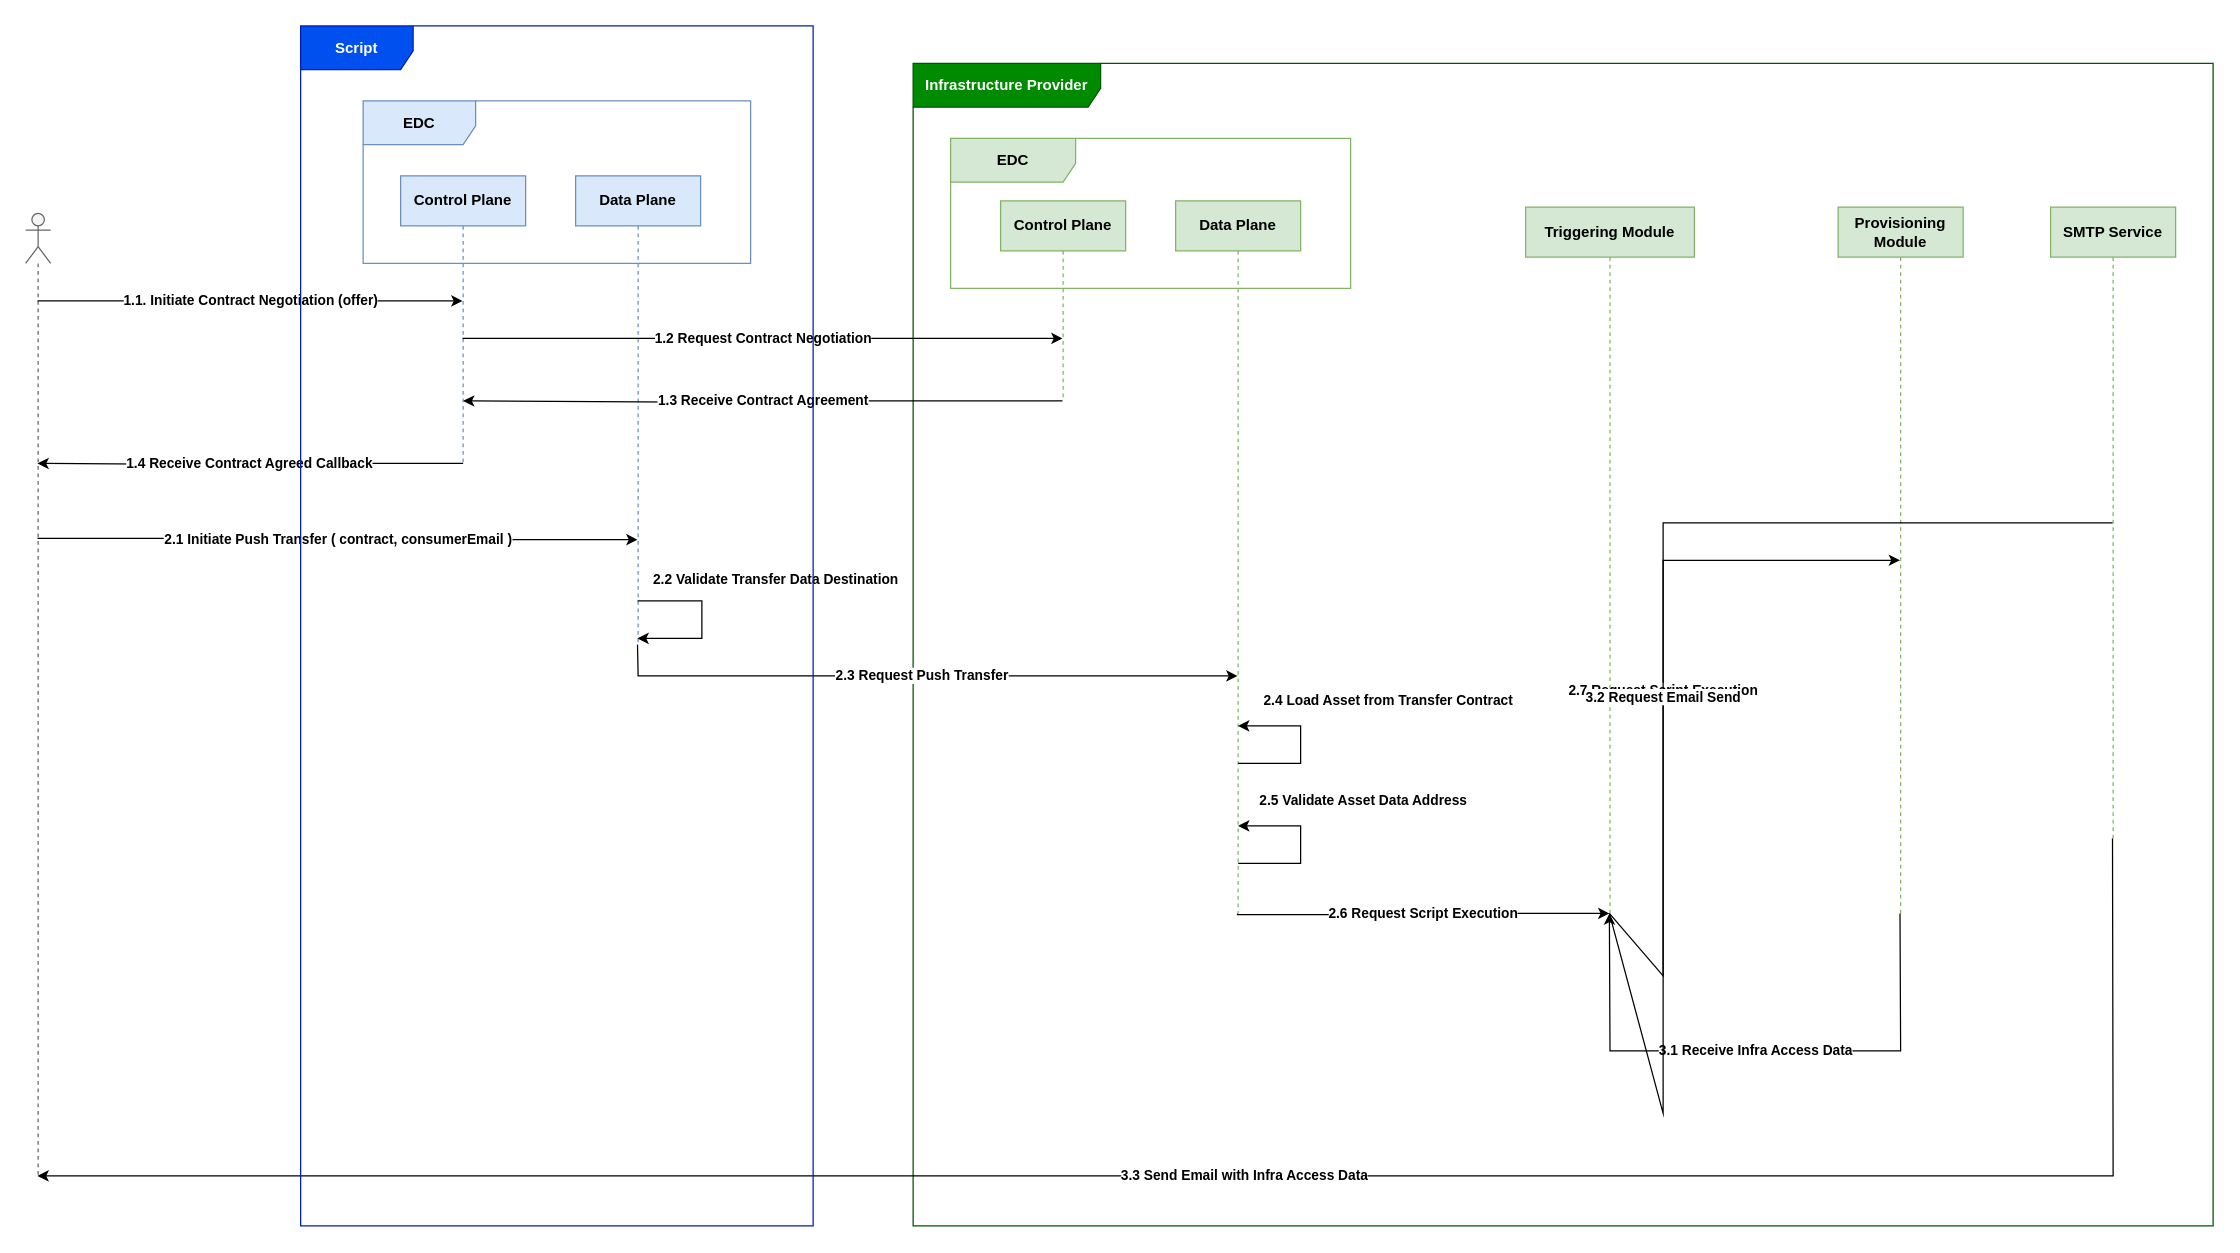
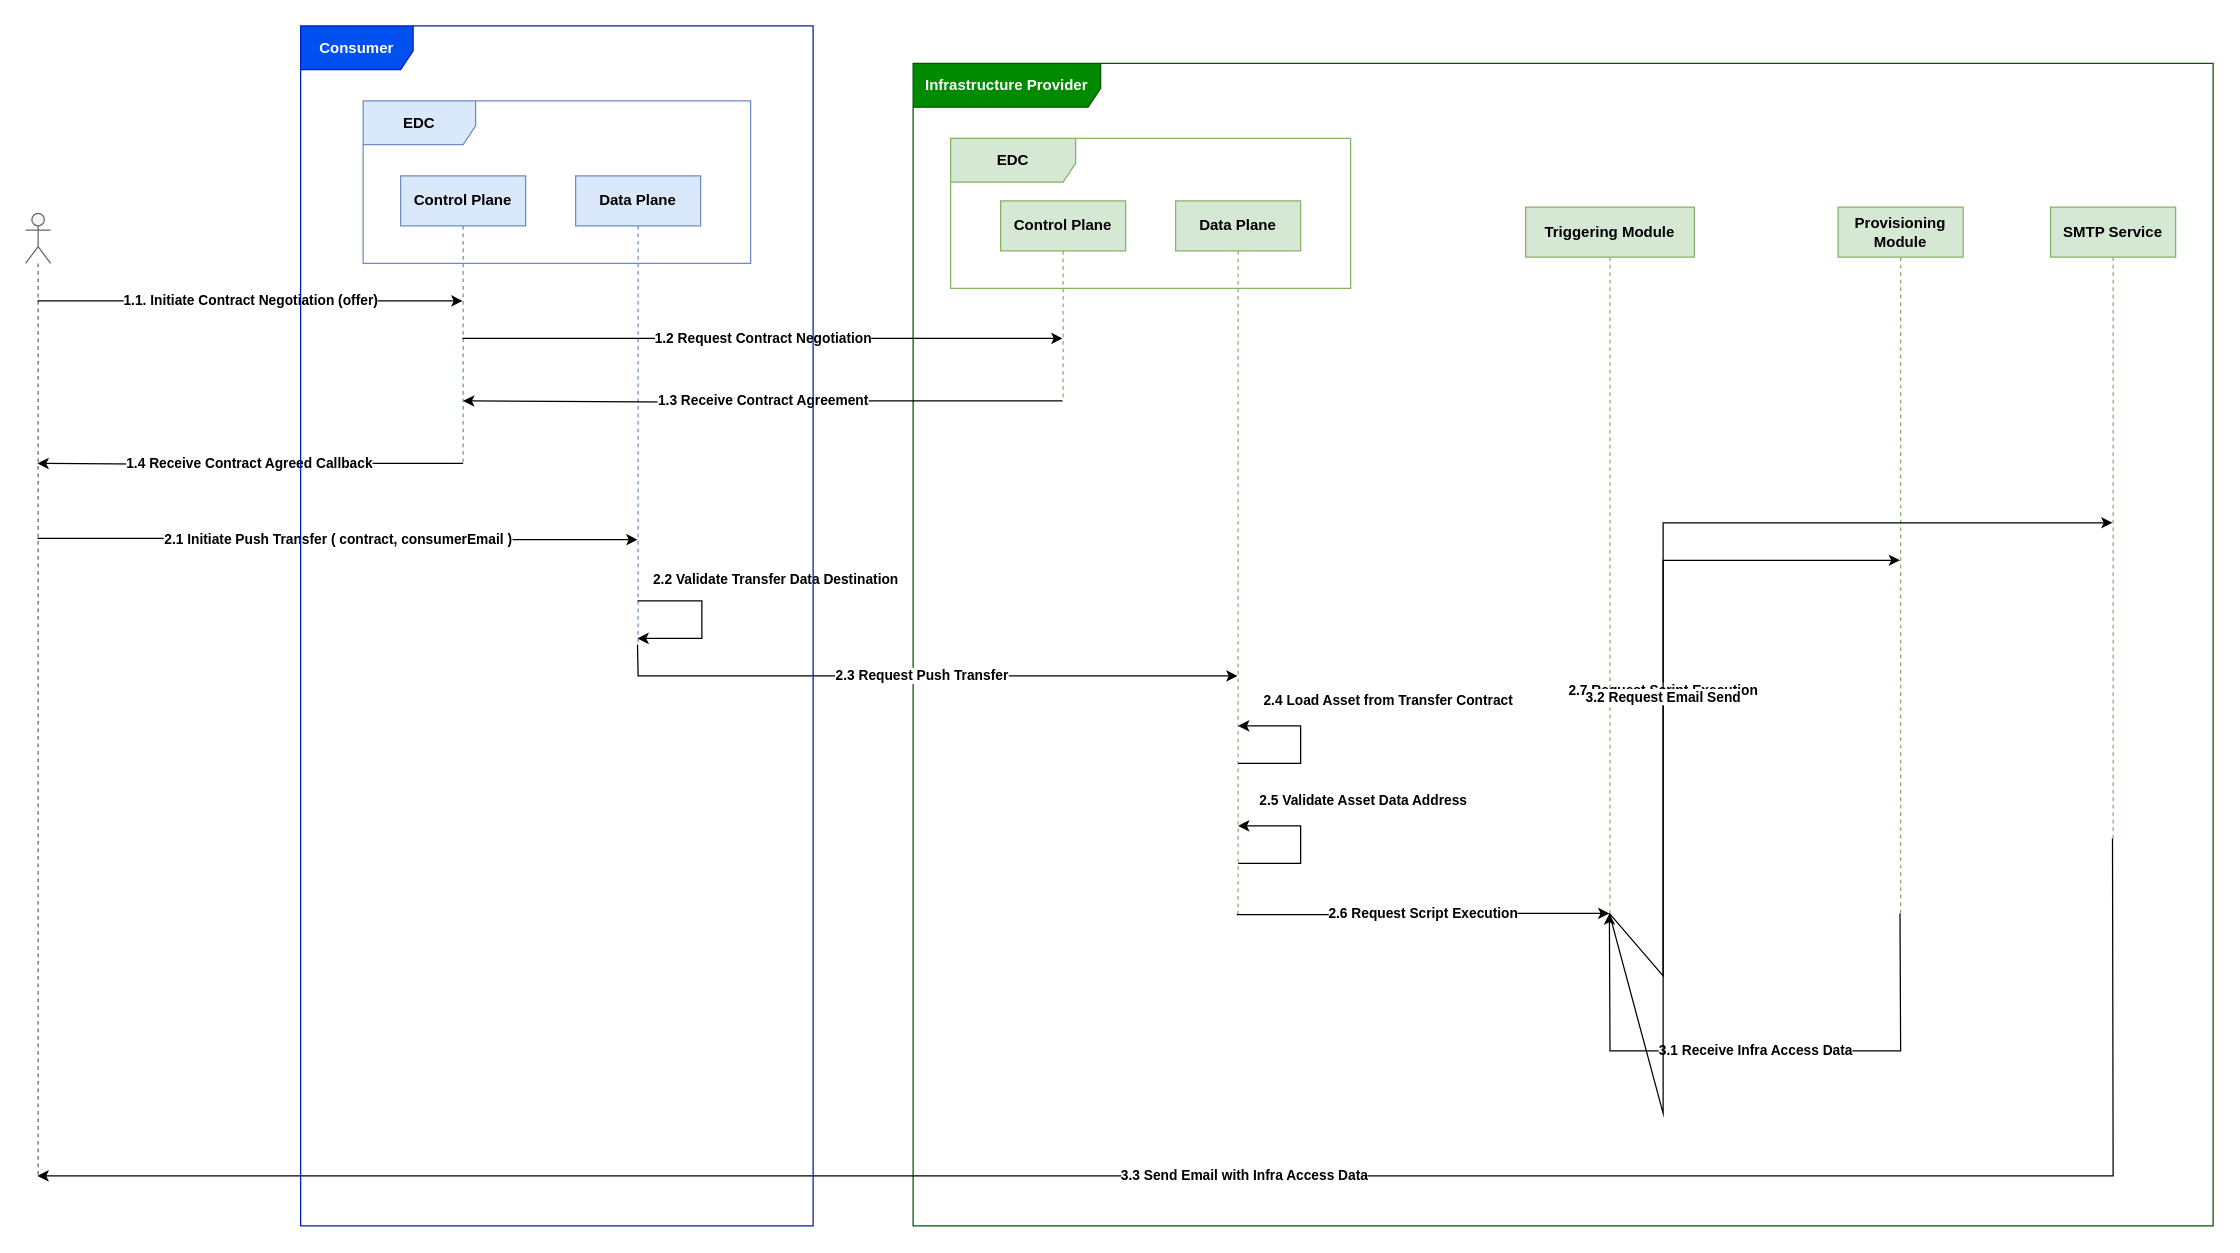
(357, 48) -> (357, 48)
(2106, 523) -> (2103, 523)
